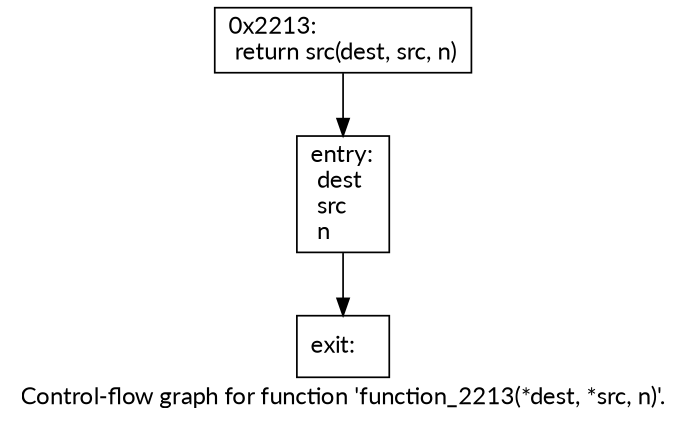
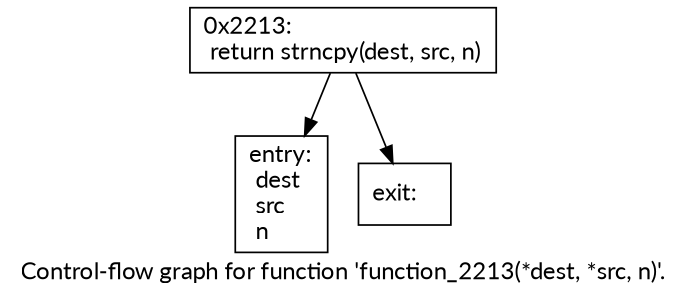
(343, 52) -> (343, 52)
(343, 276) -> (371, 110)
